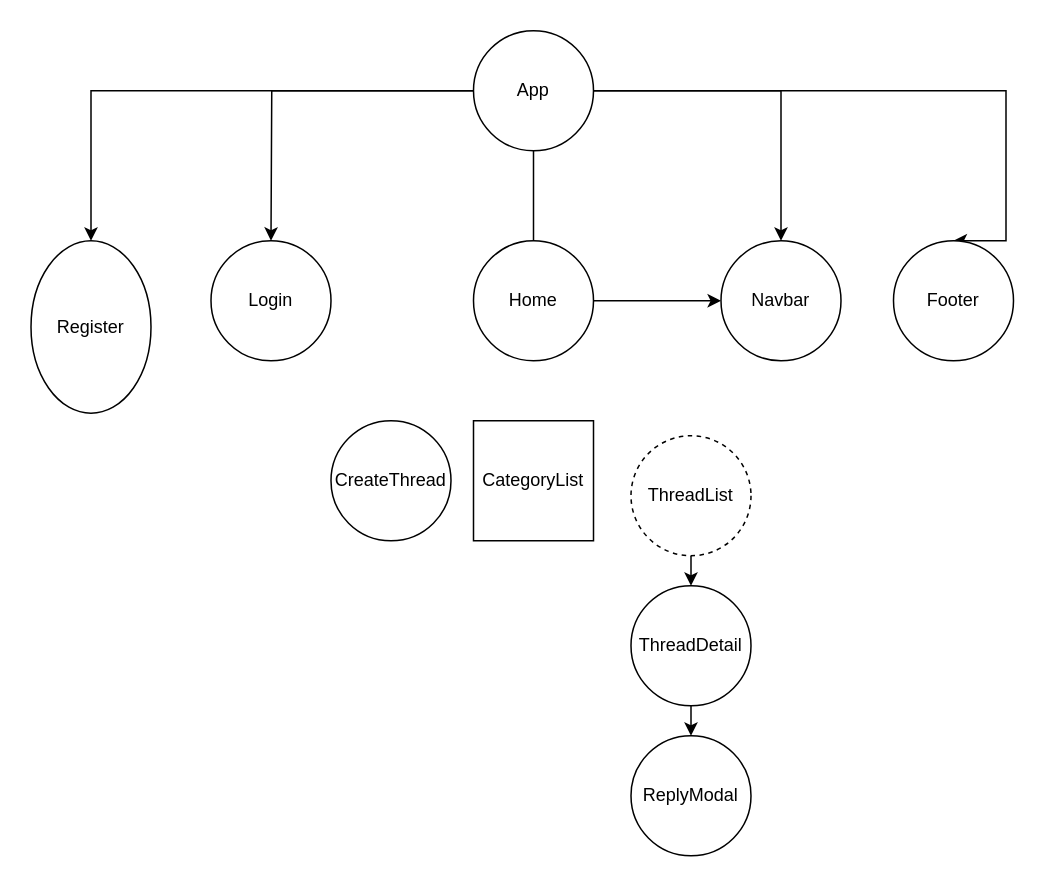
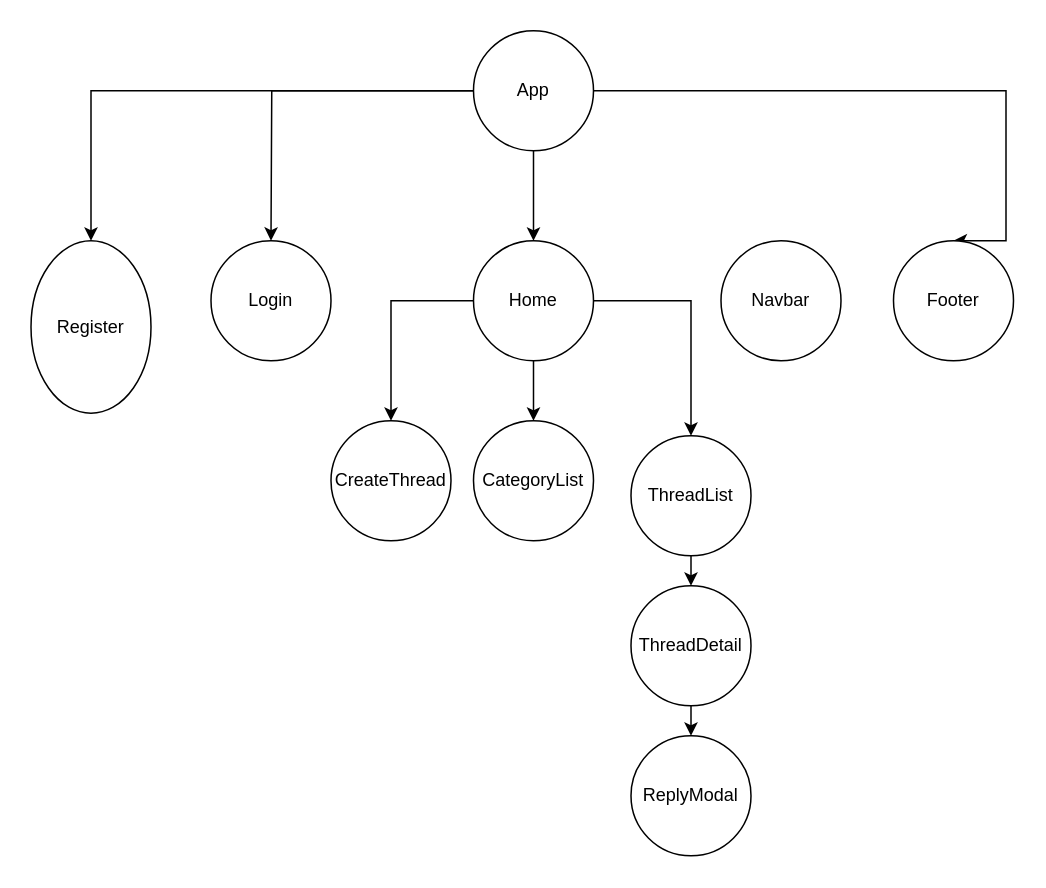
(781, 162) -> none
(533, 233) -> (533, 229)
(699, 301) -> (691, 362)
none -> (391, 315)
none -> (533, 386)
(533, 481) -> (533, 481)
(691, 496) -> (691, 496)
